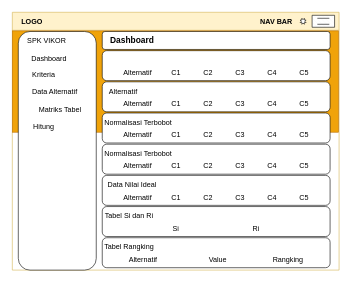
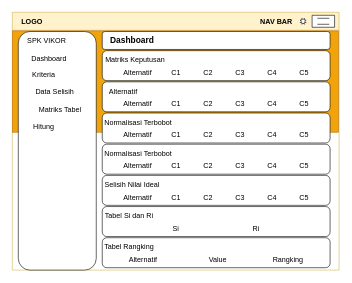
none -> (135, 60)
(55, 92) -> (55, 92)
(132, 185) -> (132, 185)
